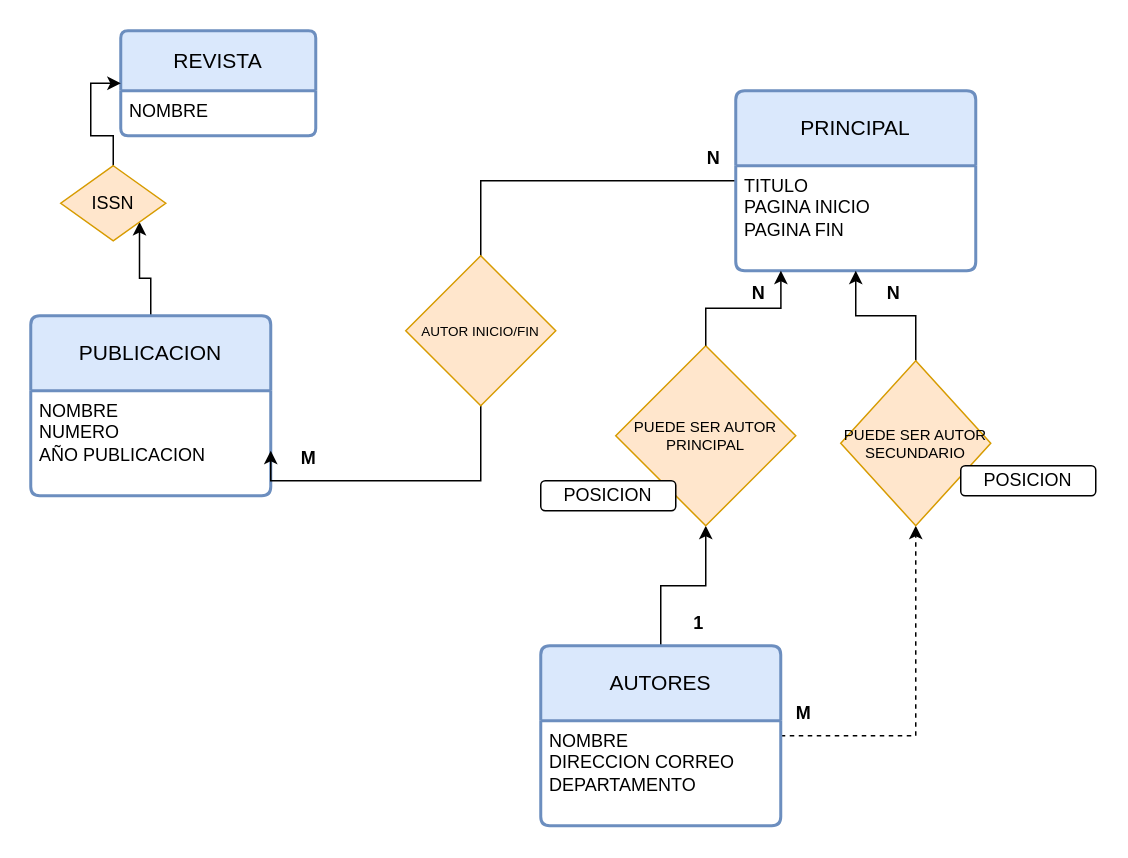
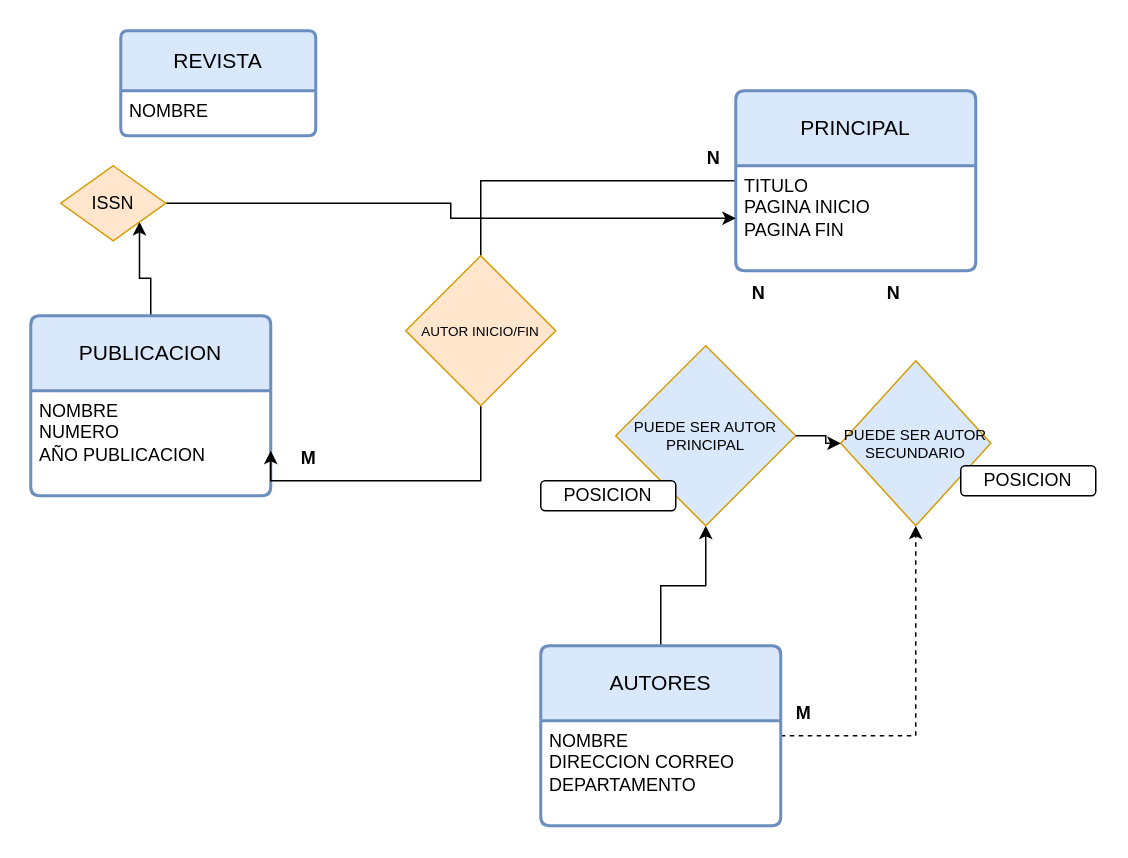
(91, 126) -> (451, 205)
(738, 308) -> (817, 436)
(891, 316) -> none
(706, 436) -> (706, 436)
(916, 443) -> (916, 443)
(698, 623) -> none
